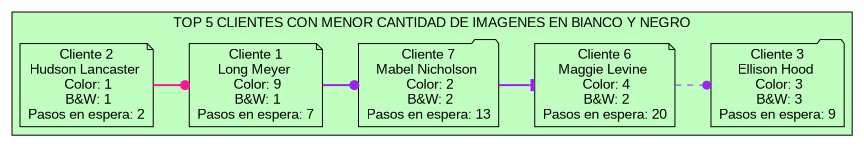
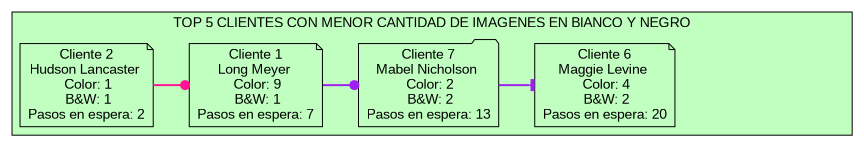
(778, 85) -> none
